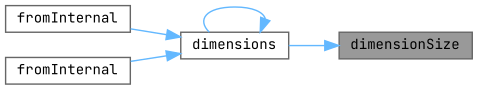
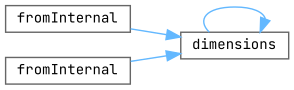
(406, 46) -> none
